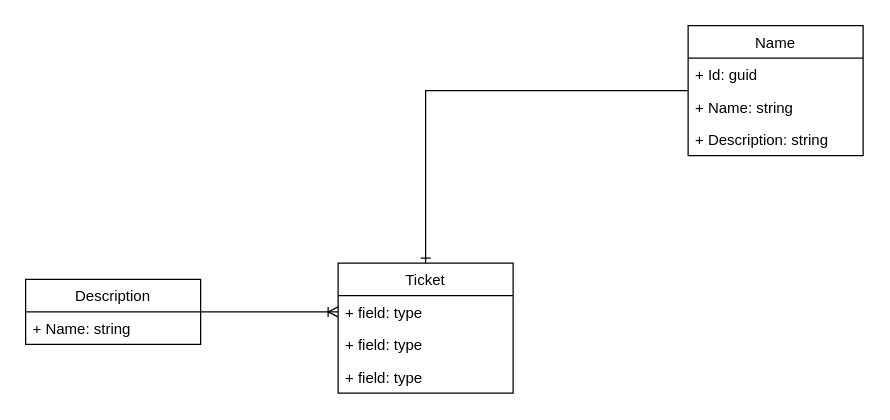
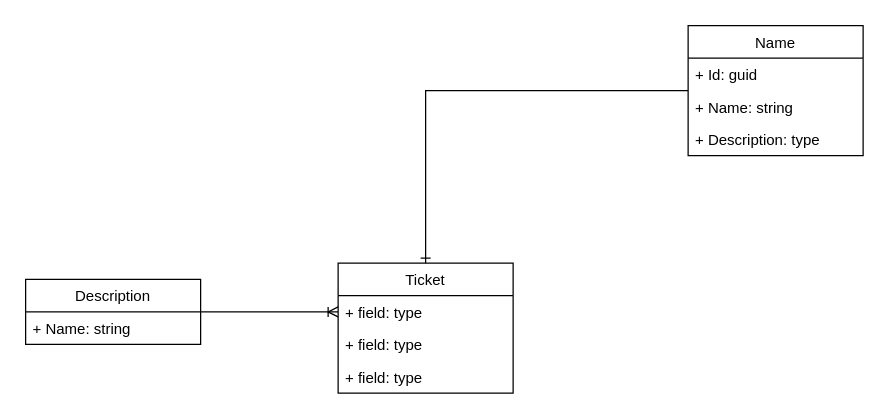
(772, 140) -> (765, 140)
